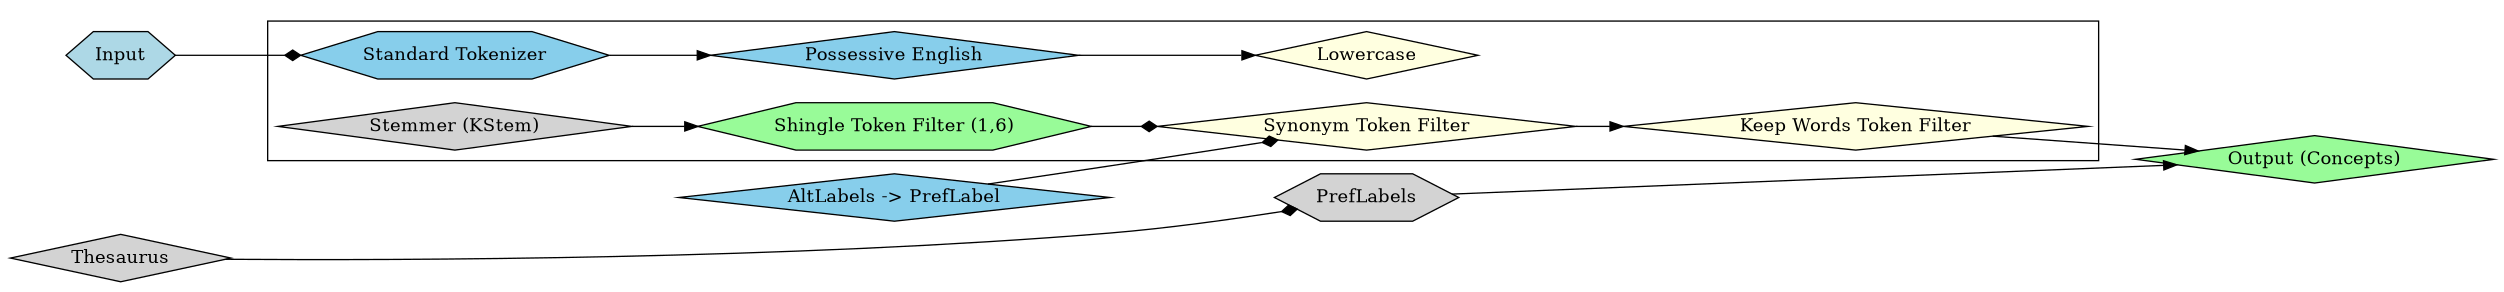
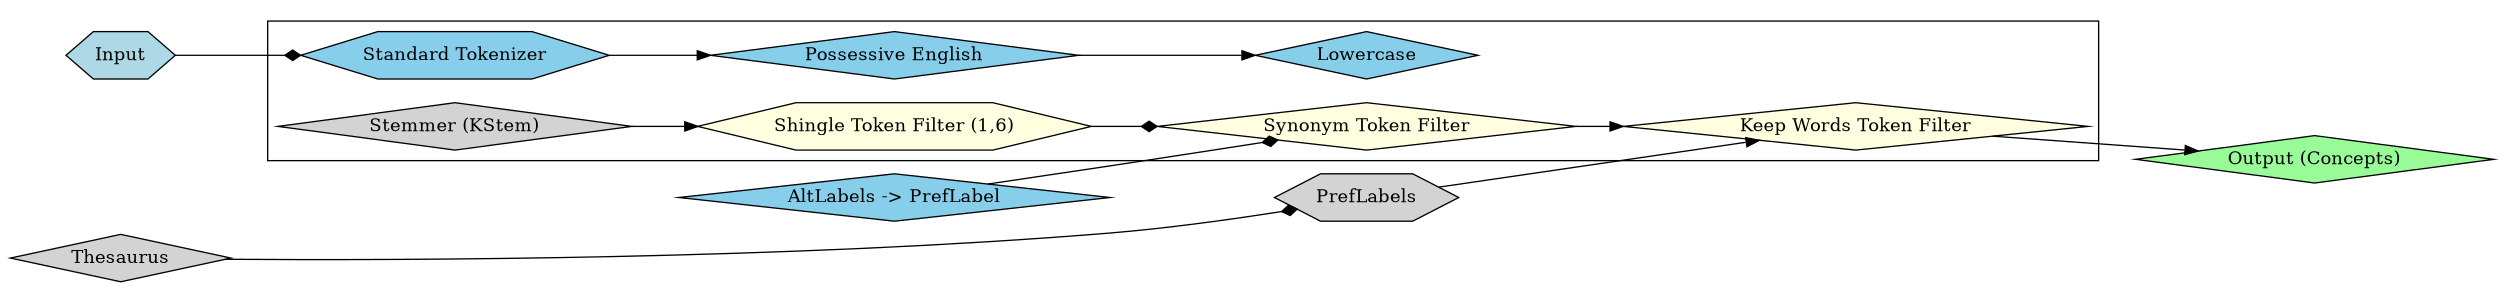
(1367, 55) -> (1367, 55)
(894, 126) -> (894, 126)
(1808, 180) -> (1561, 169)
